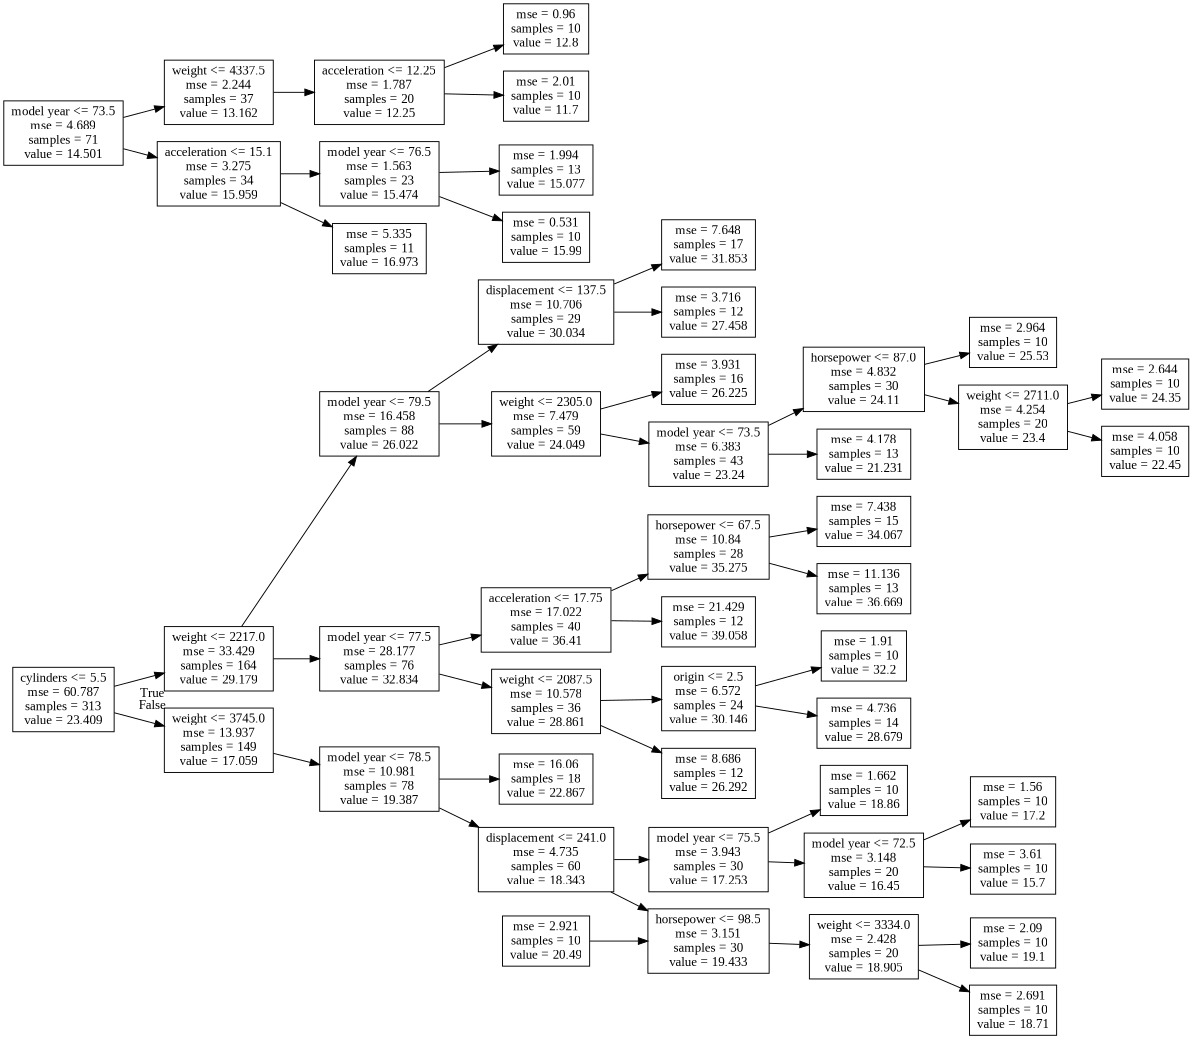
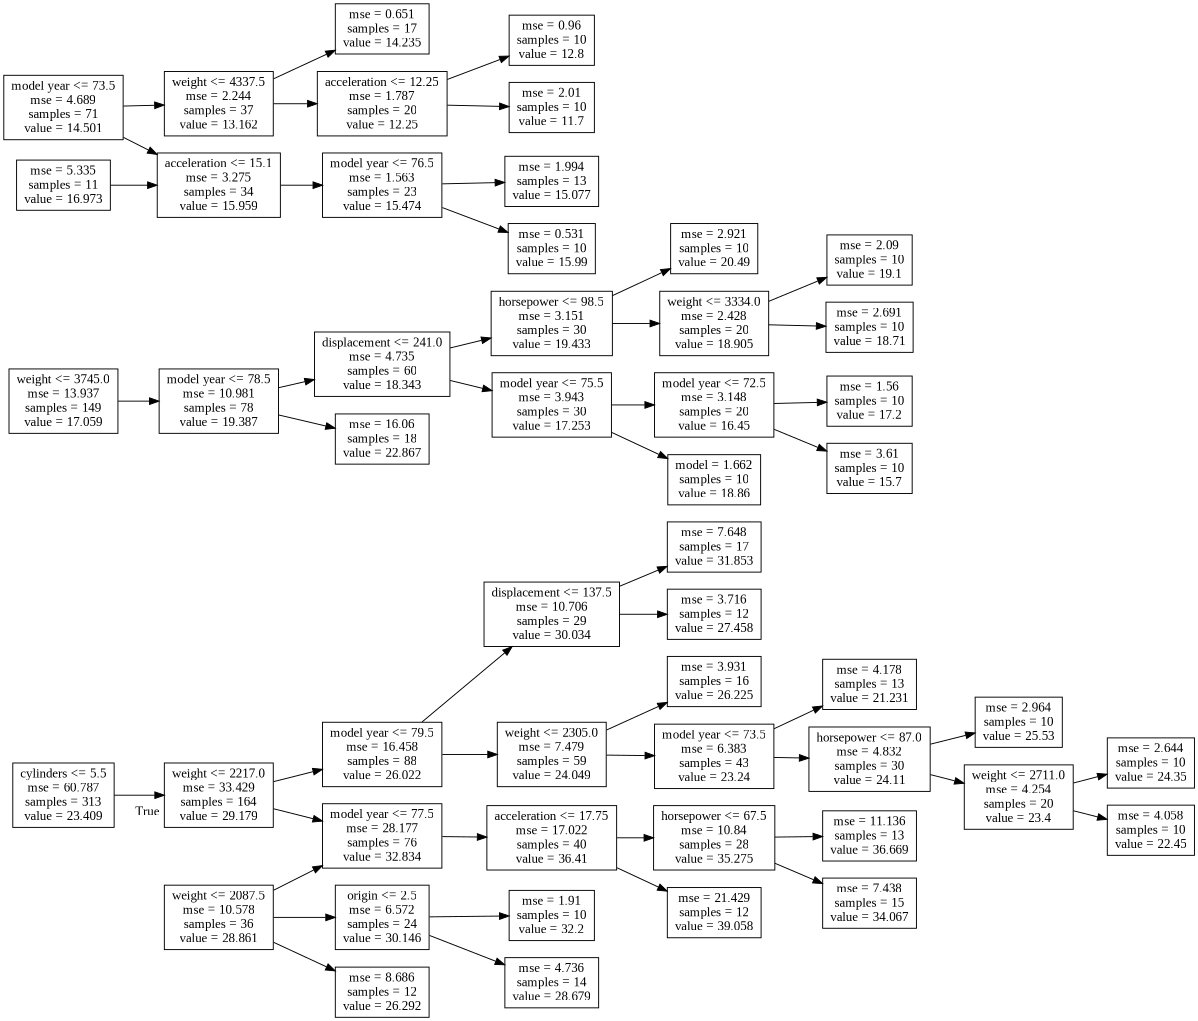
none -> (382, 29)
(302, 213) -> (129, 185)
(461, 680) -> (294, 880)
(135, 718) -> none
(864, 790) -> (714, 480)
(614, 941) -> (637, 284)
